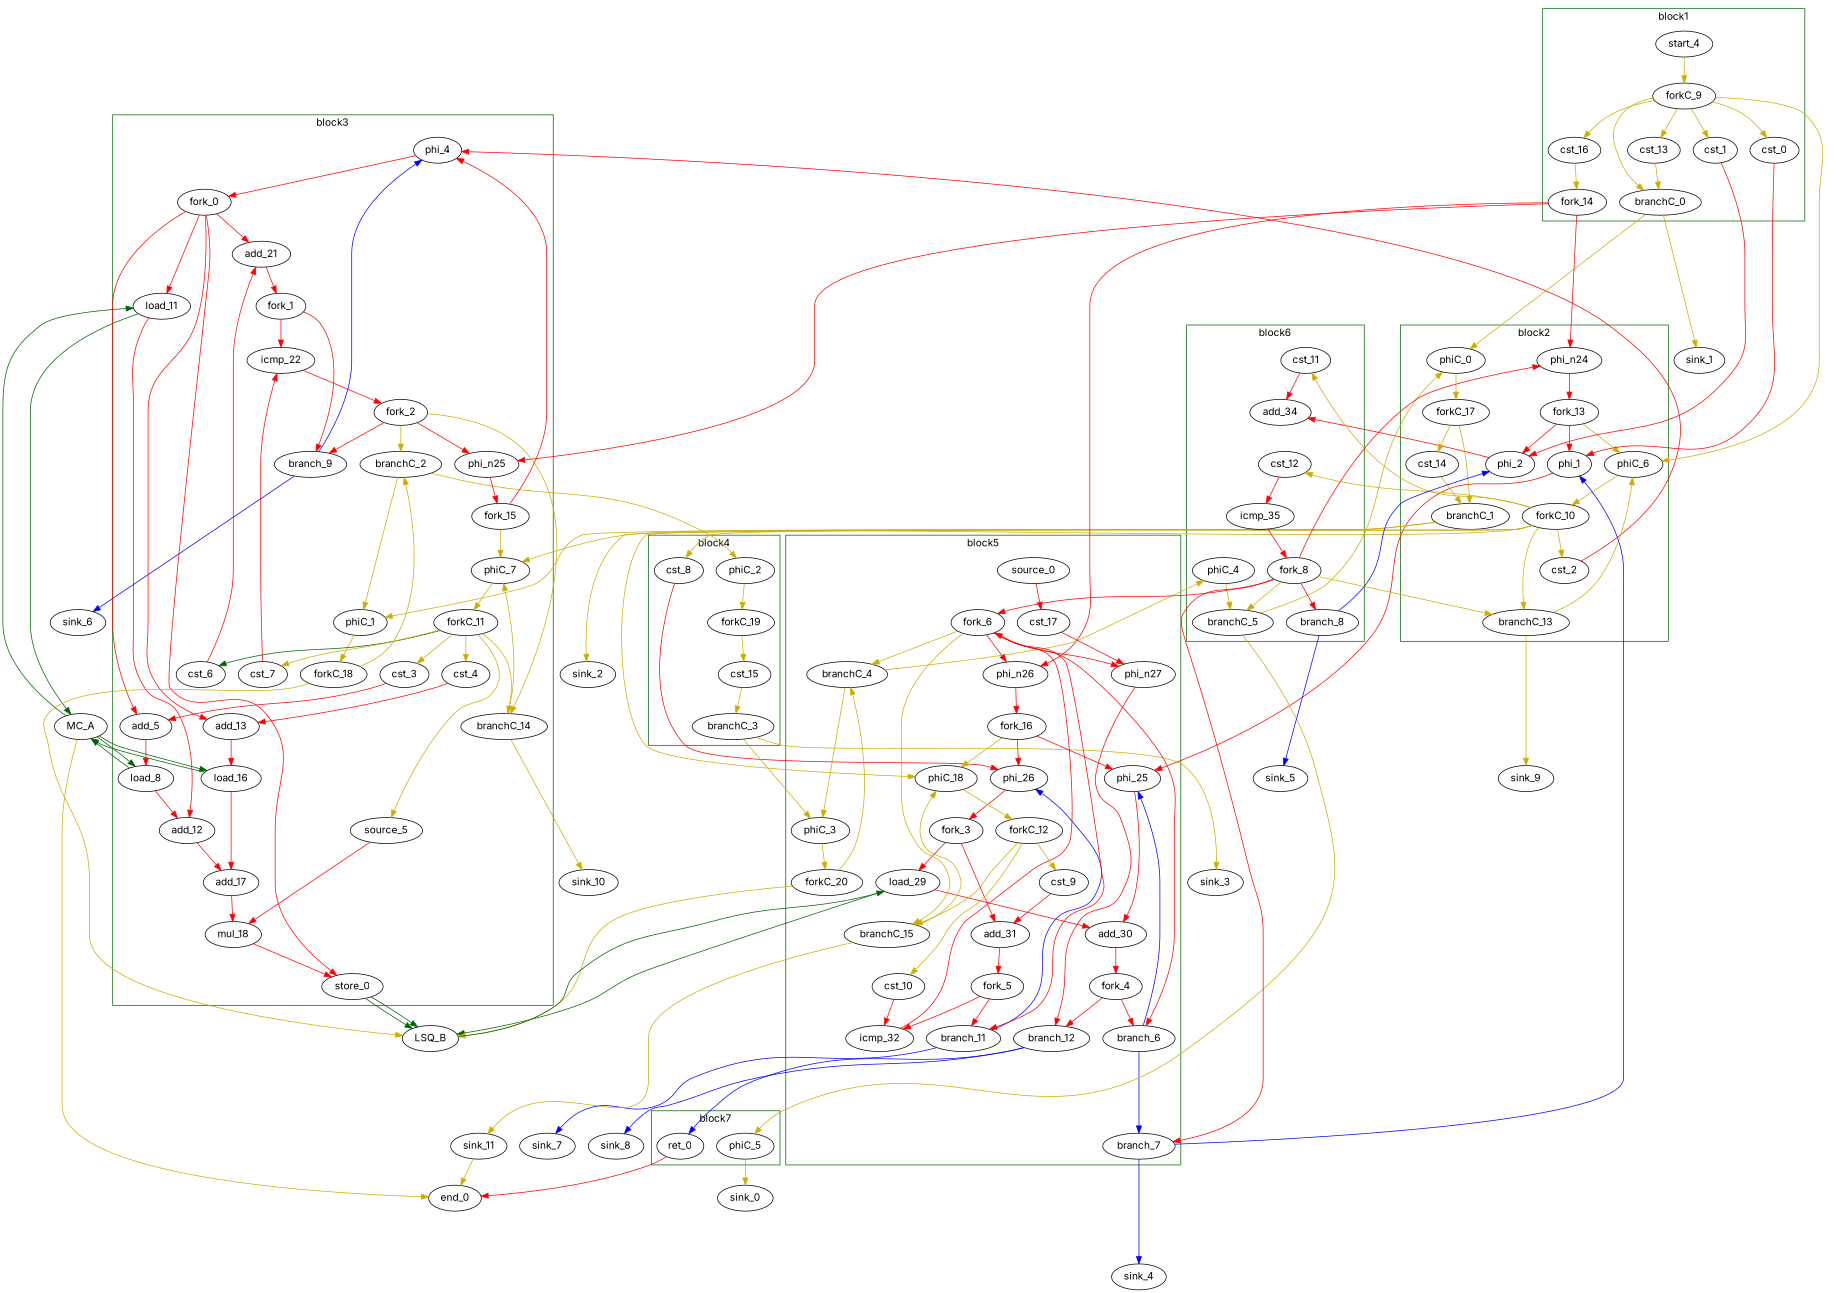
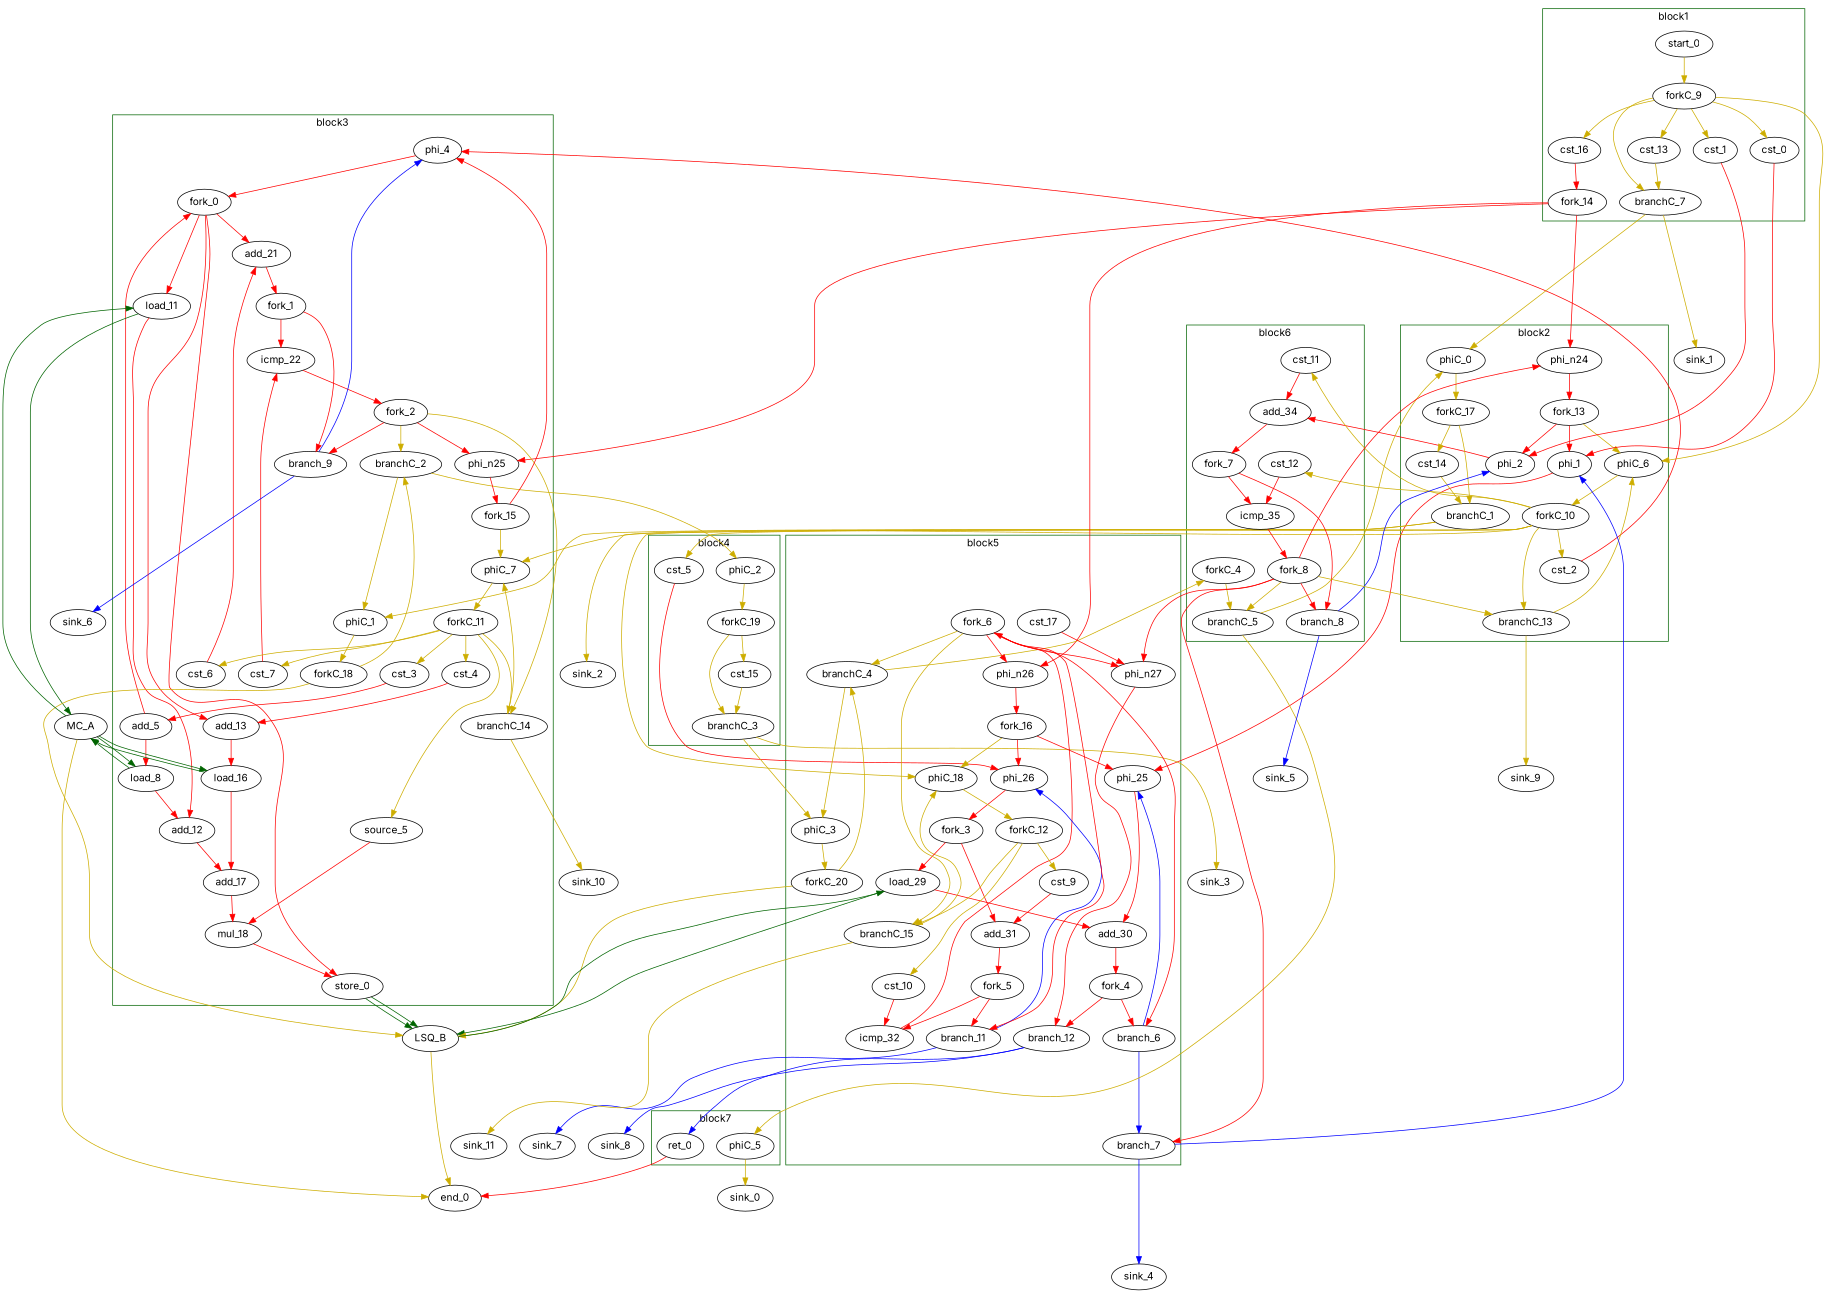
(1684, 44) -> (1684, 44)
(1576, 173) -> (1576, 173)
(1660, 202) -> (1660, 202)
(113, 446) -> (126, 456)
none -> (1219, 464)
(679, 571) -> (679, 571)
(1034, 571) -> none
(1223, 571) -> (1223, 571)
(1140, 597) -> (1192, 592)
(322, 649) -> (322, 649)
none -> (710, 670)
(468, 1169) -> (436, 1116)
